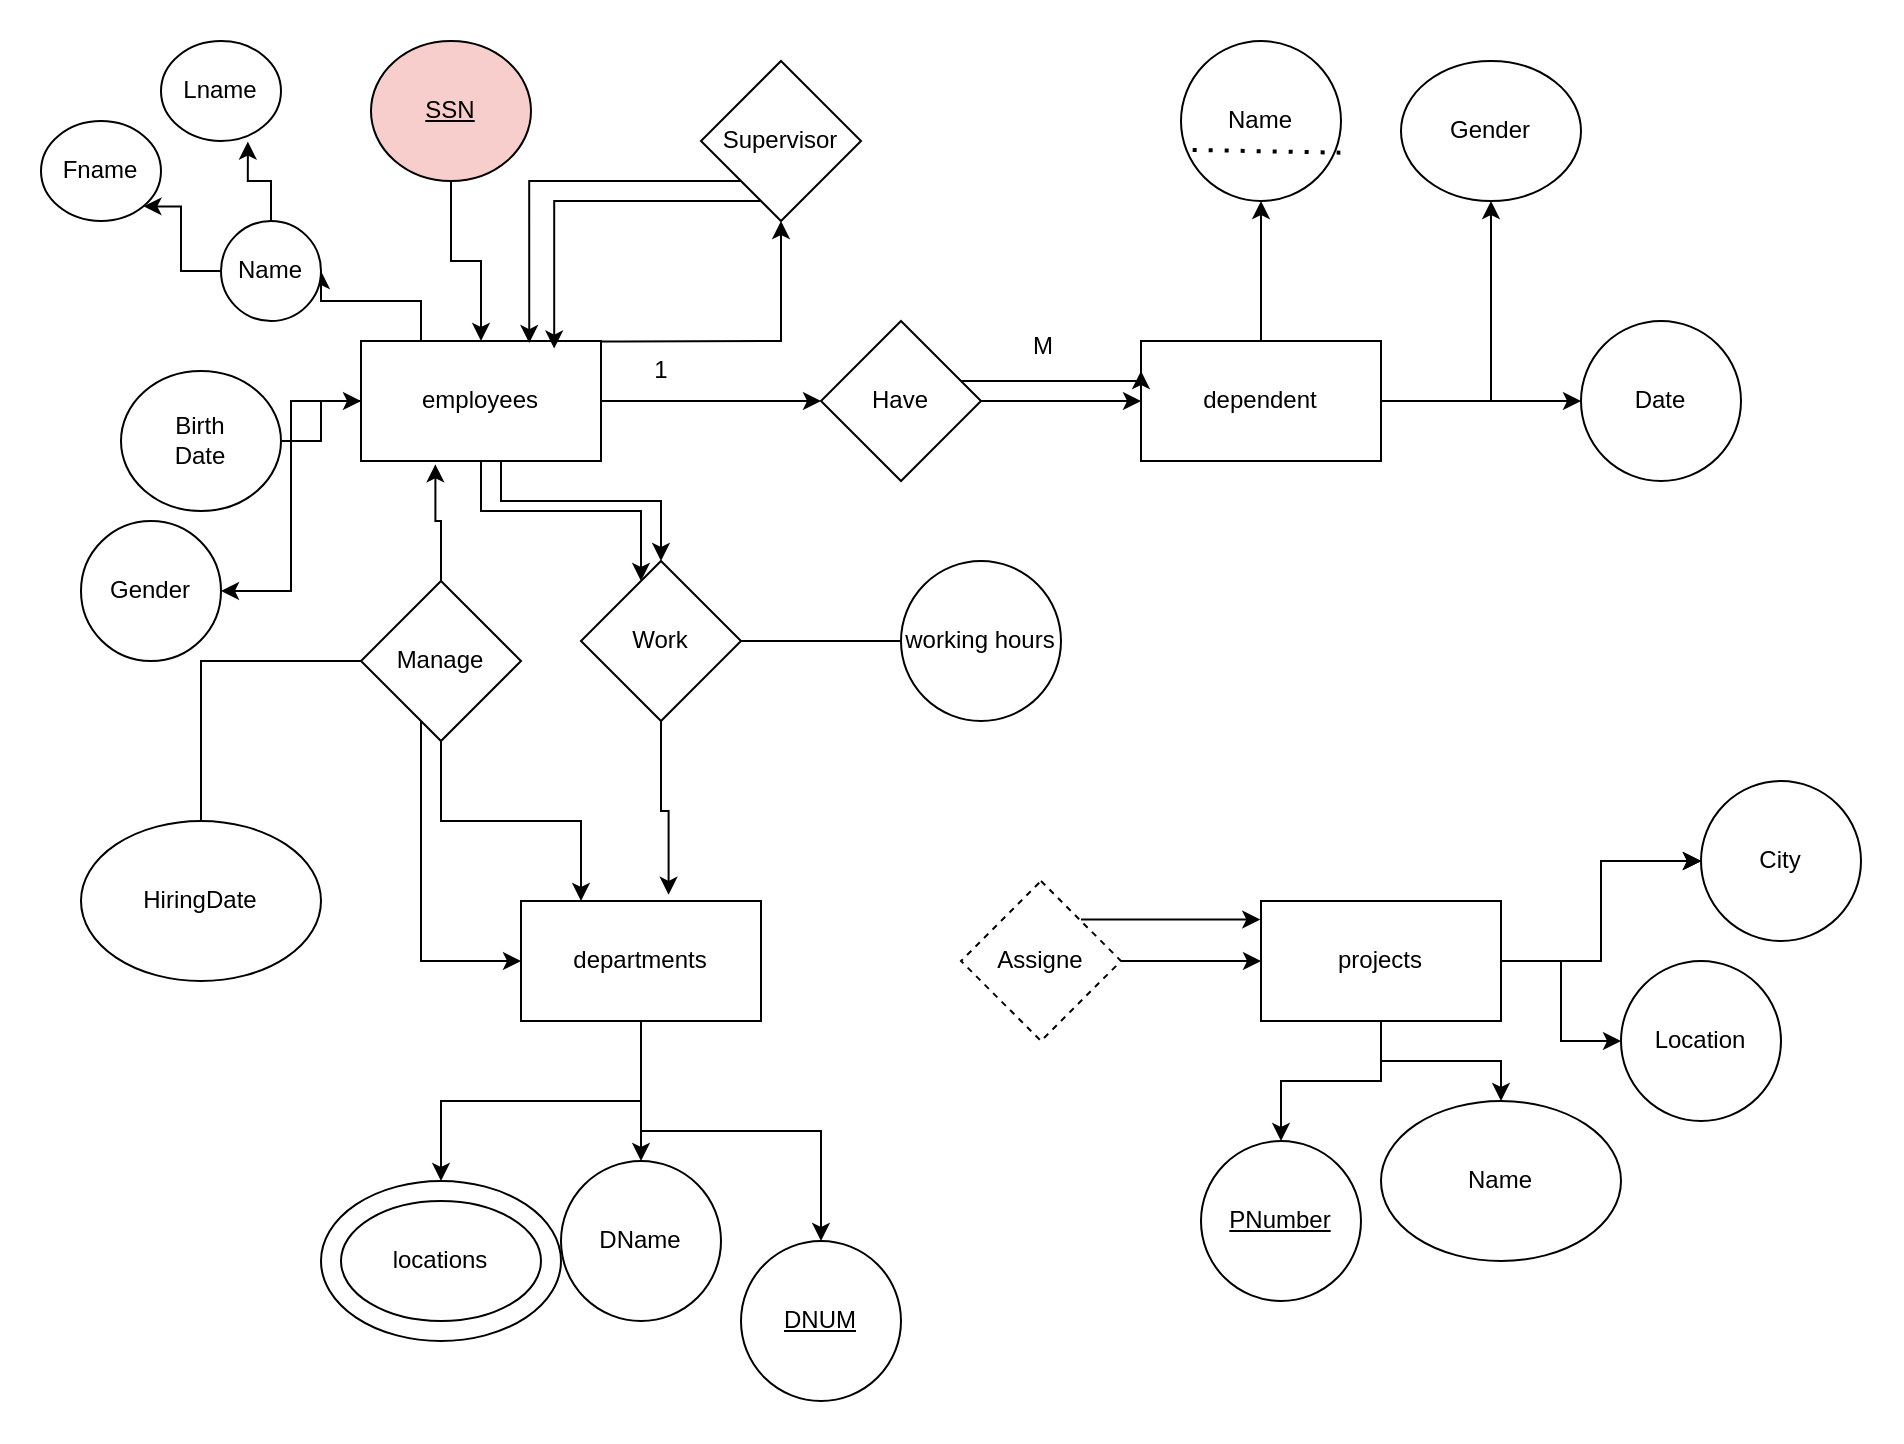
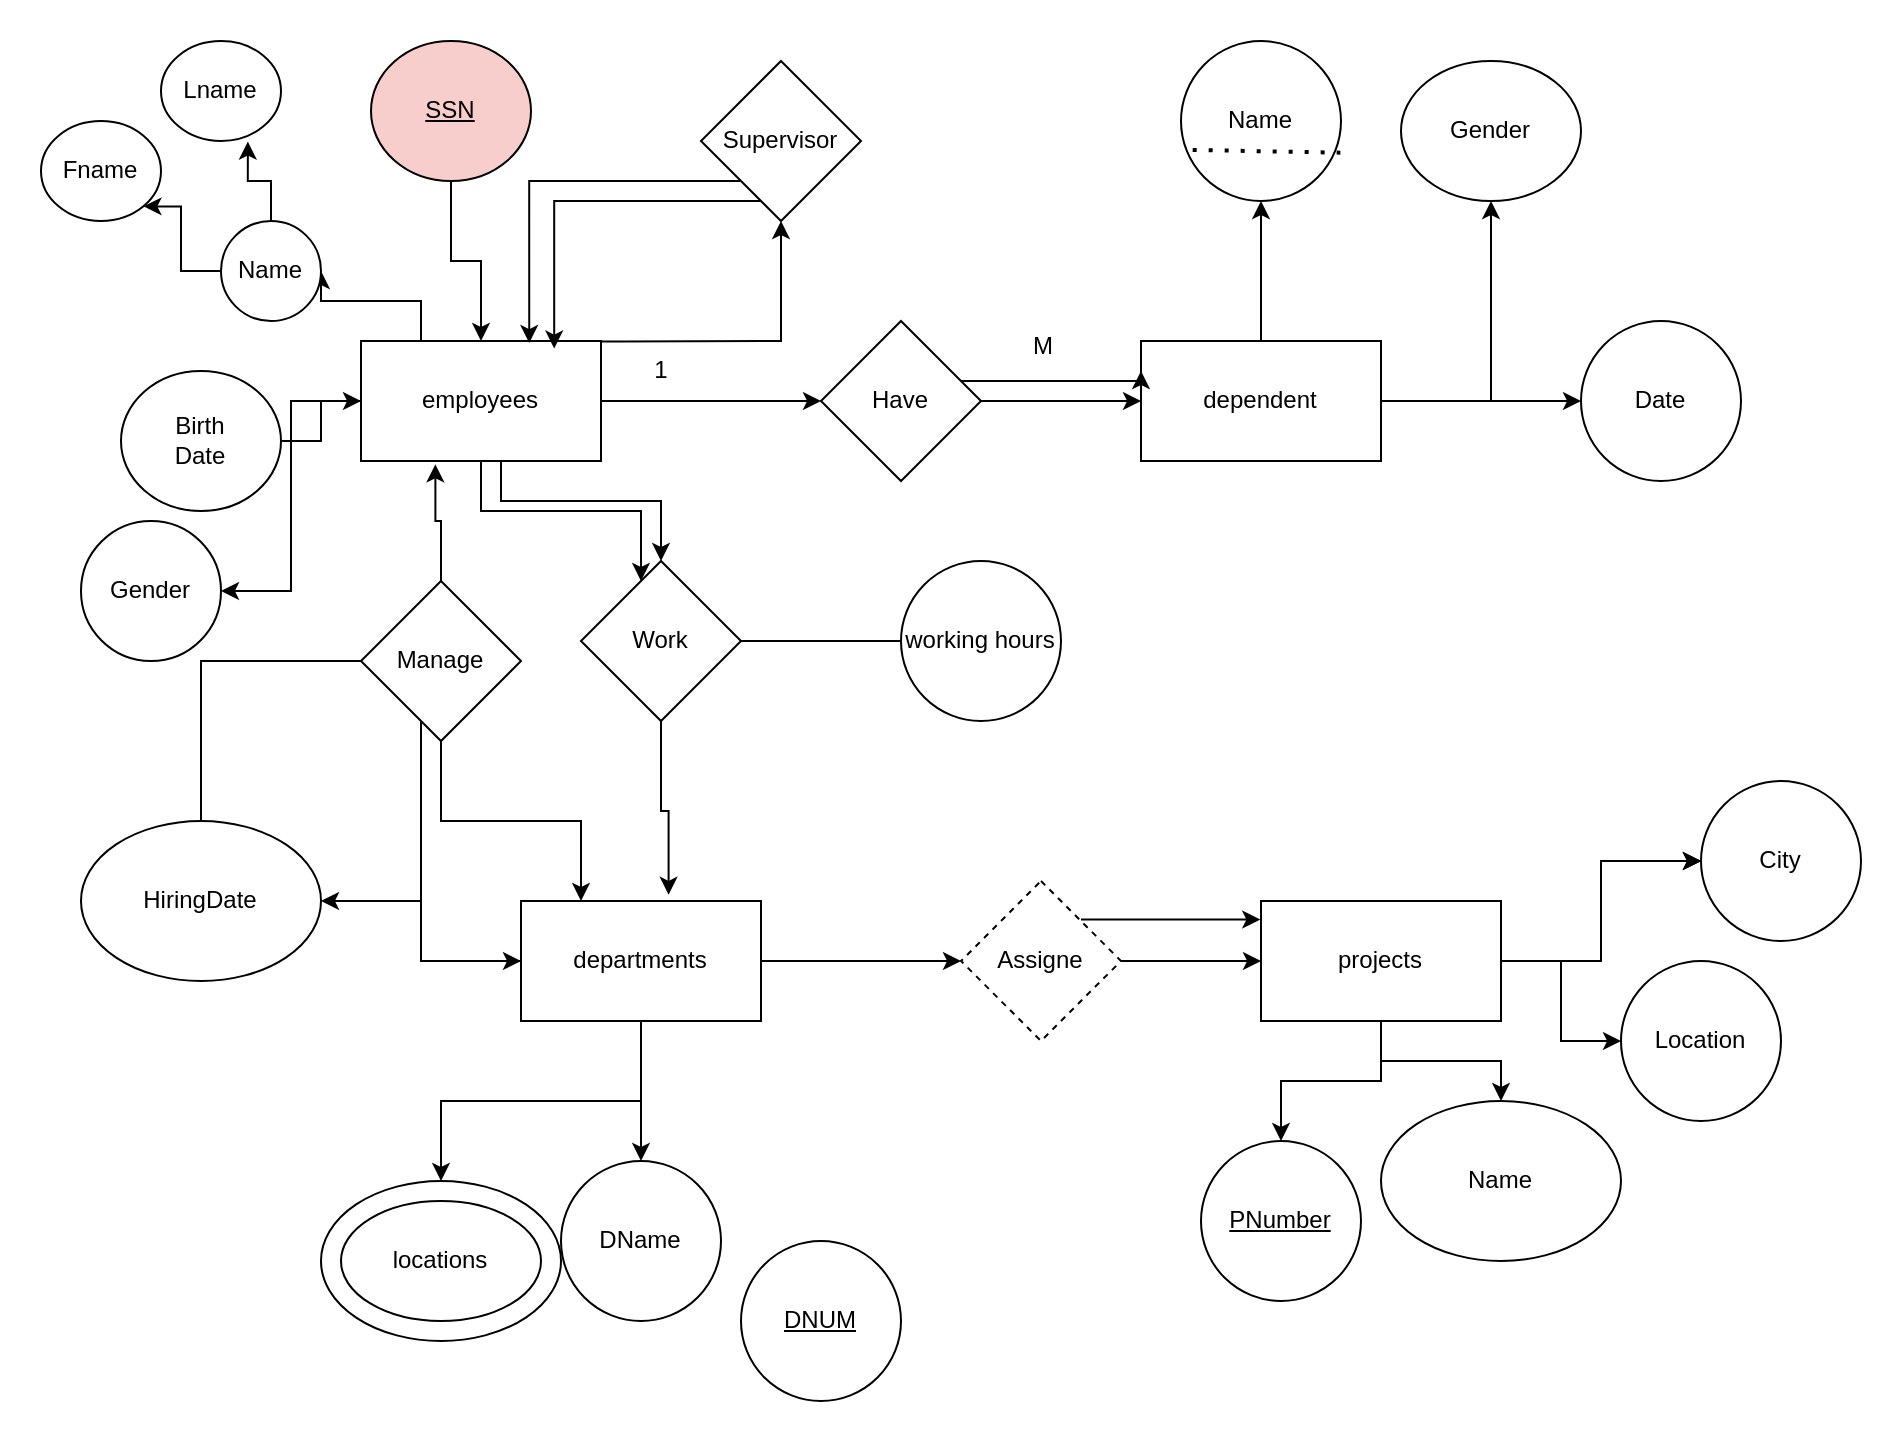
none -> (854, 961)
(781, 1131) -> (376, 901)
